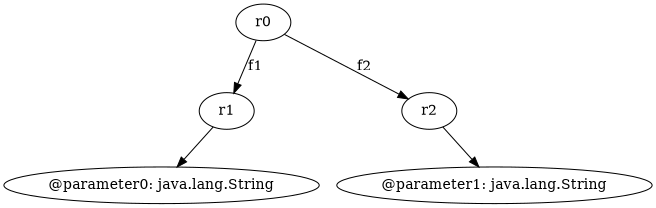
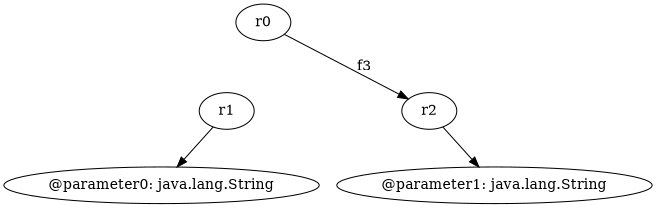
(247, 62) -> none
(365, 67) -> (365, 67)
